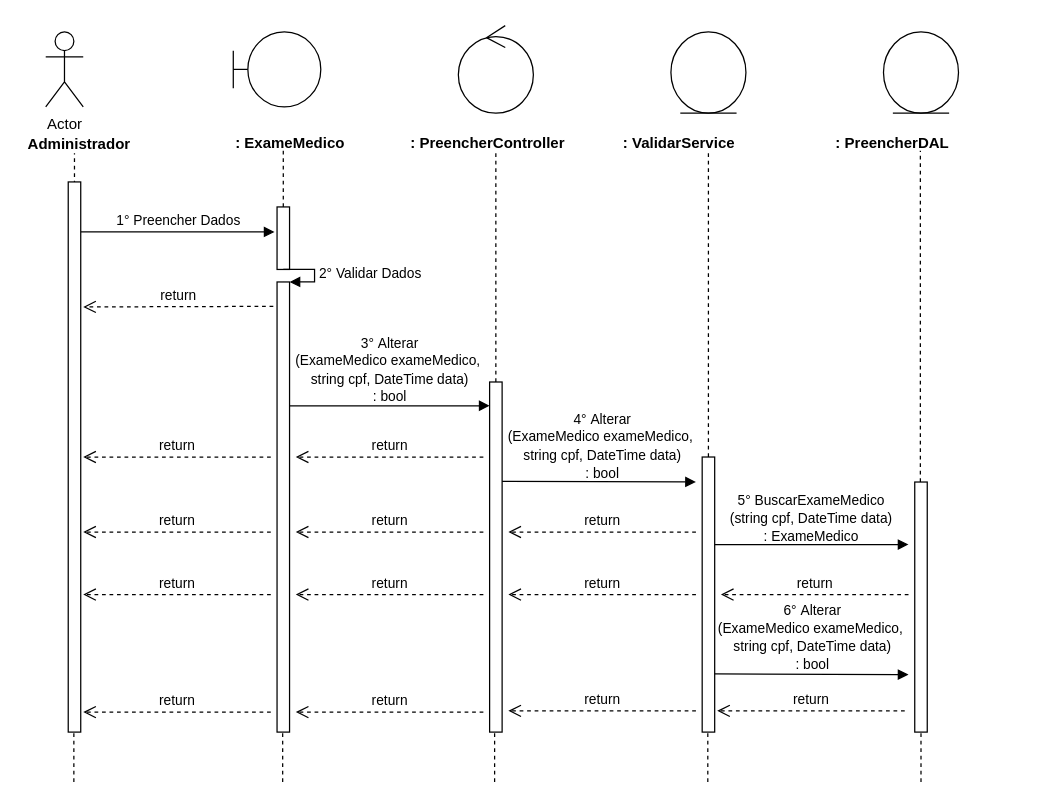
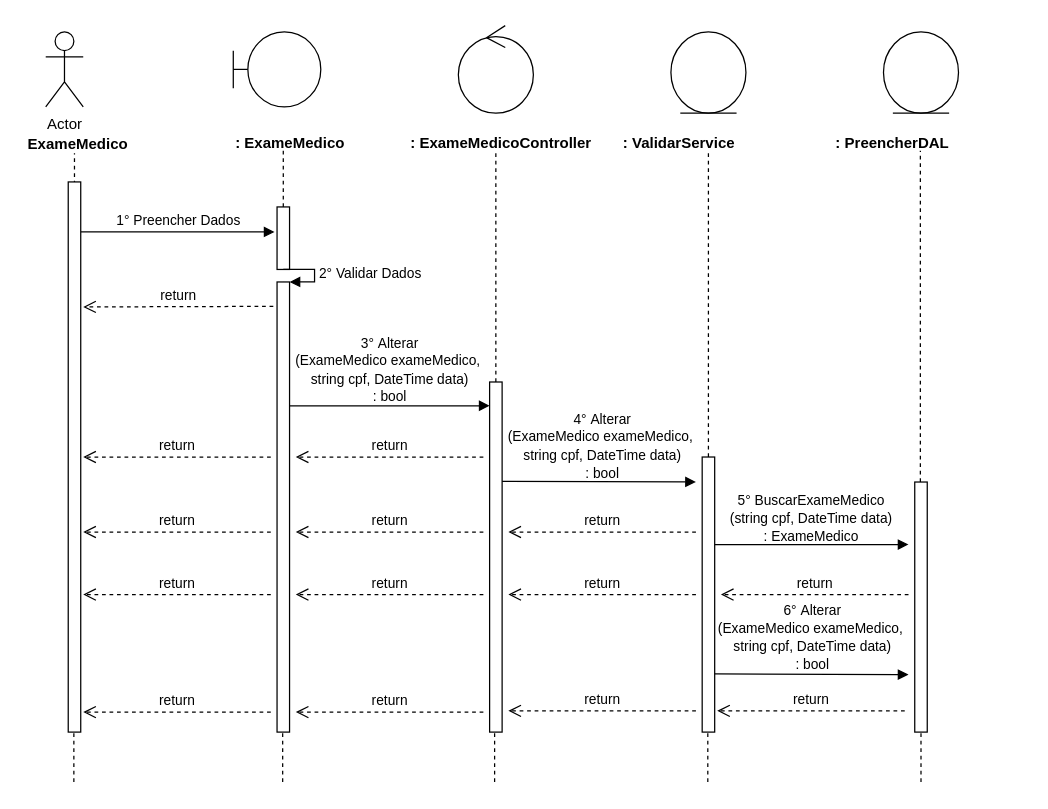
(491, 143) -> (497, 143)
(79, 145) -> (72, 145)
